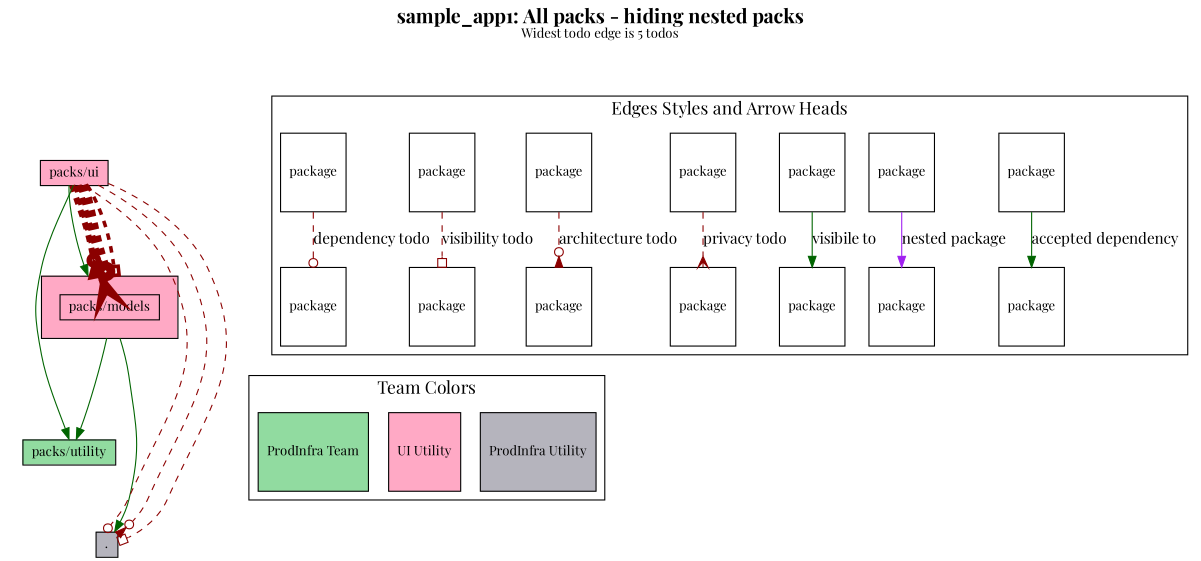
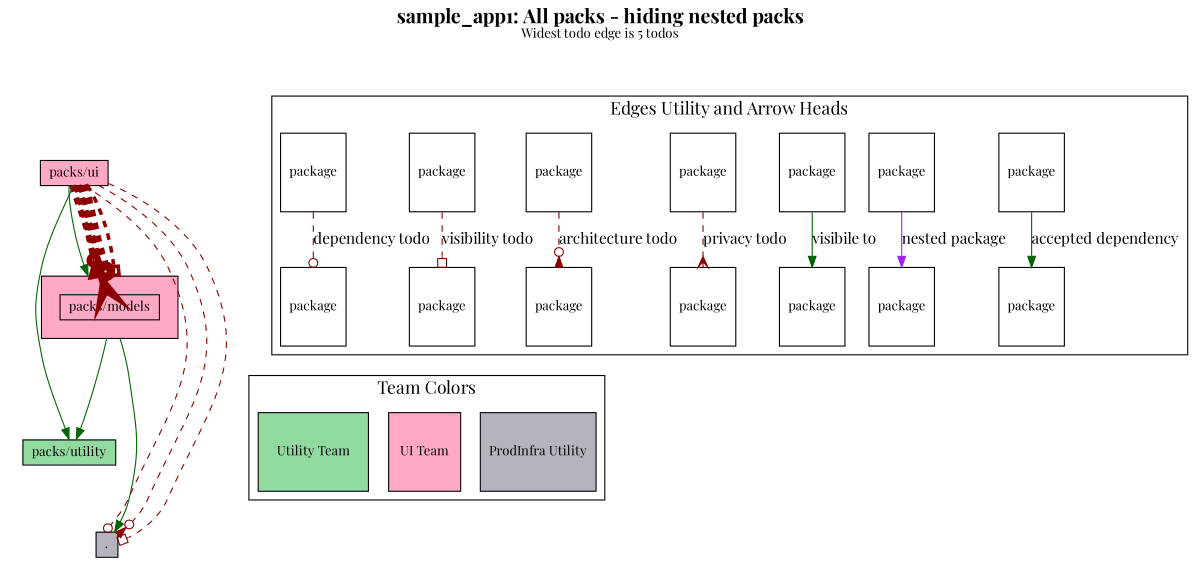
(730, 110) -> (730, 110)
(313, 452) -> (313, 452)
(425, 452) -> (425, 452)
